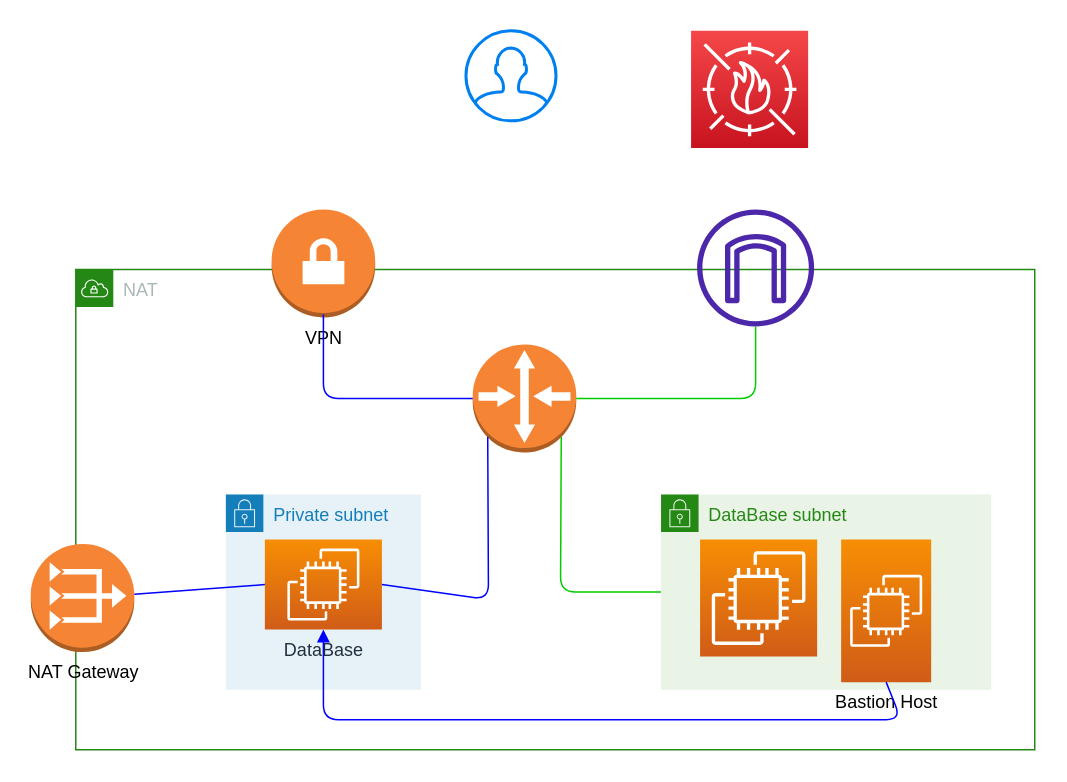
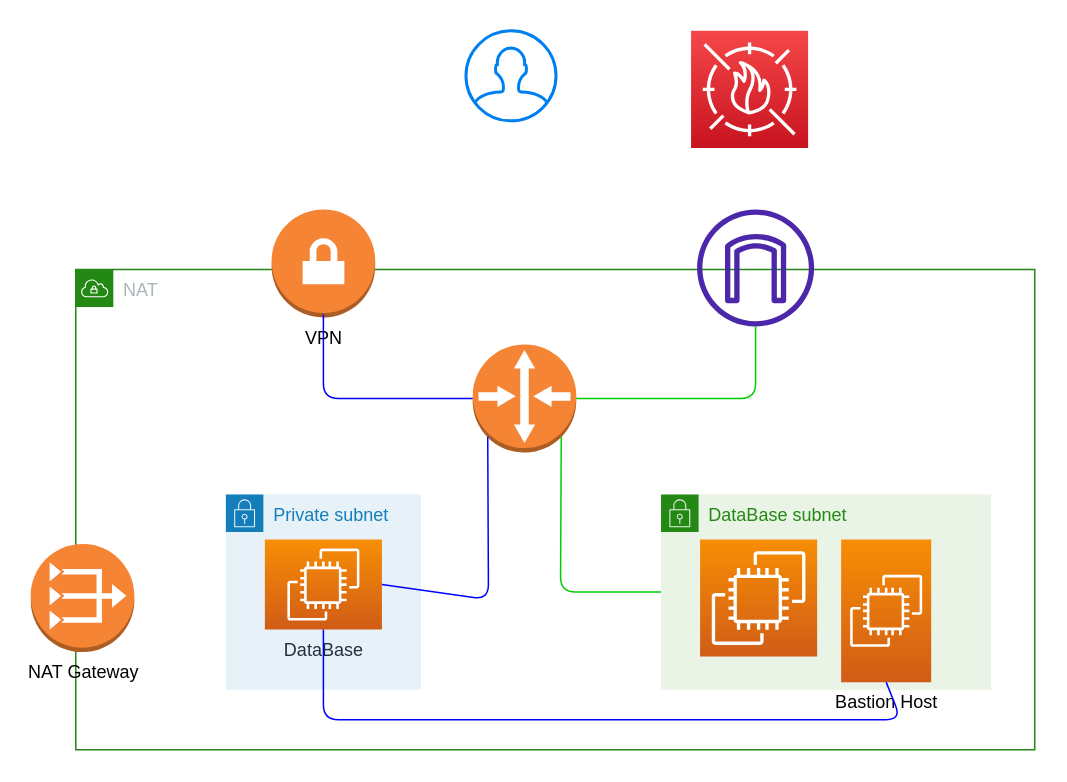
(200, 589) -> none
(323, 642) -> (323, 637)
